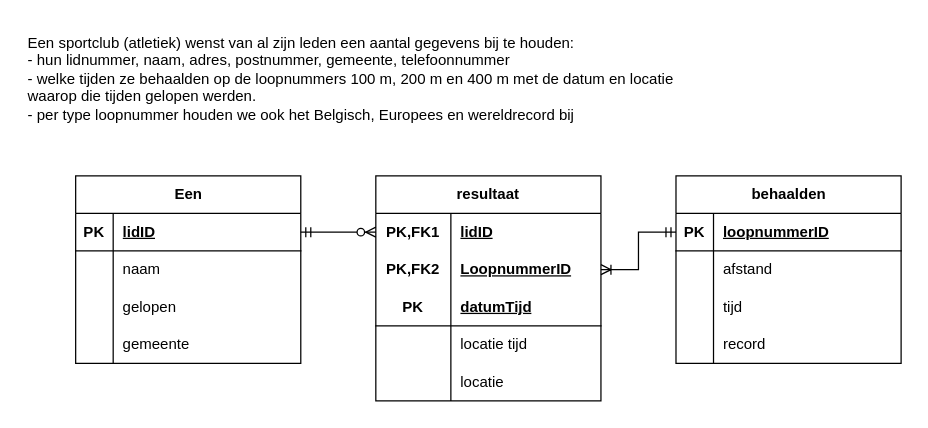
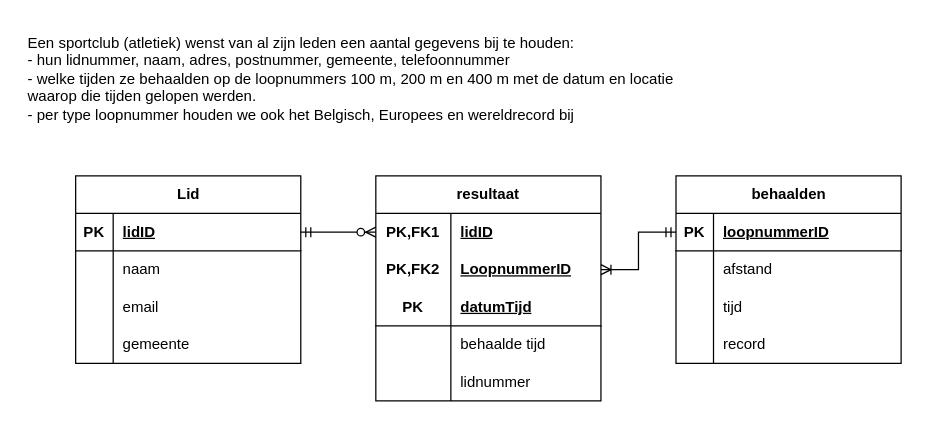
(189, 194) -> (189, 194)
(151, 307) -> (140, 307)
(503, 344) -> (509, 344)
(486, 382) -> (495, 382)
